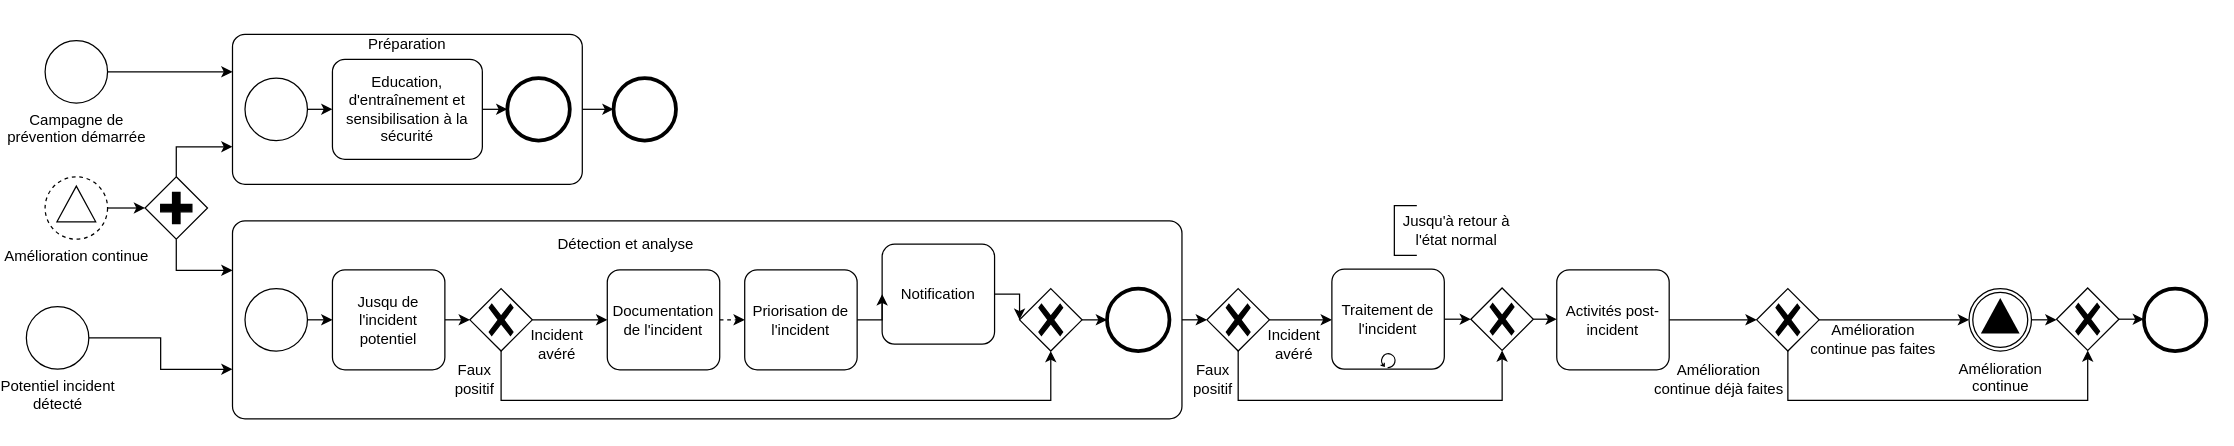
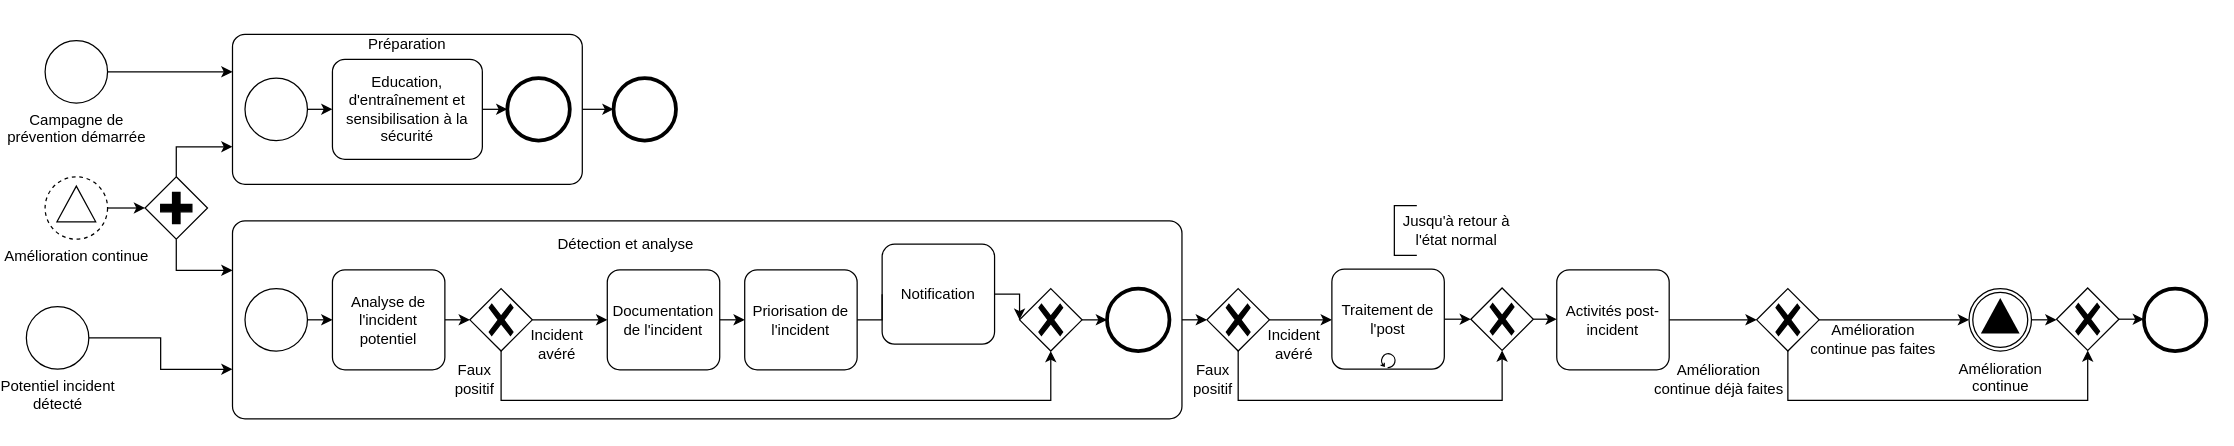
(882, 304) -> (882, 301)
(1388, 319) -> (1388, 319)
(728, 320) -> (728, 320)
(388, 321) -> (388, 321)
